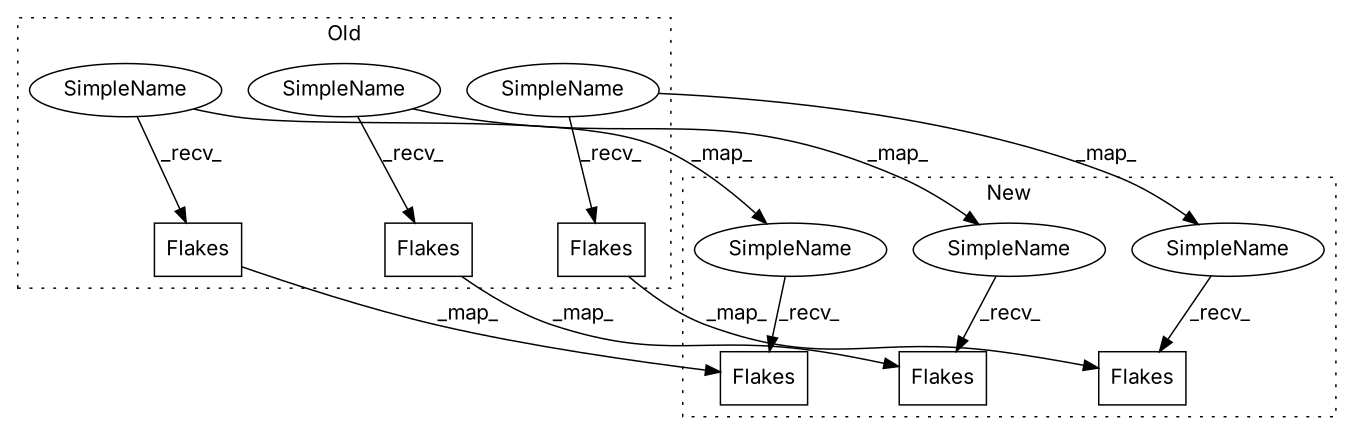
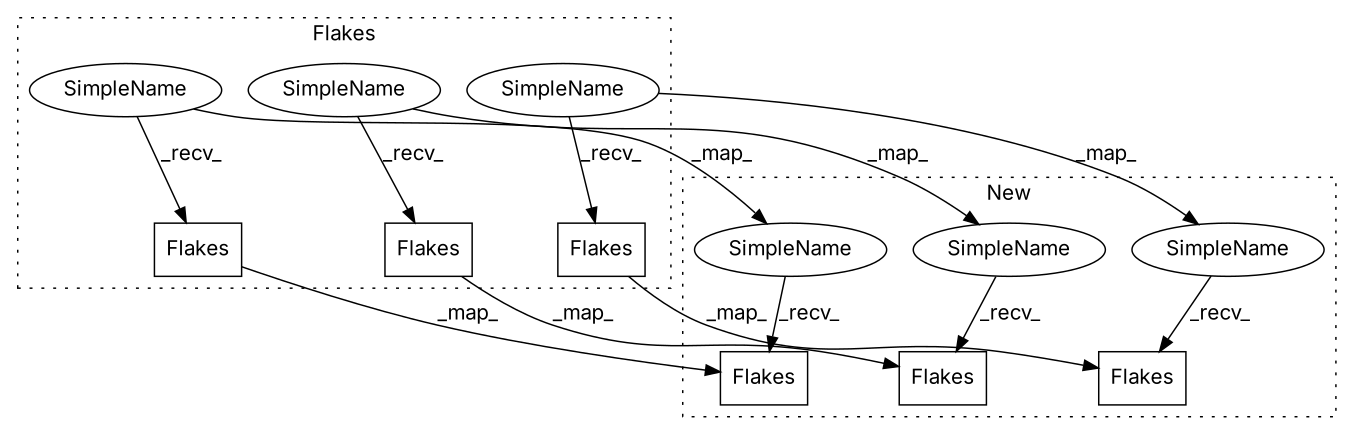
(344, 35) -> (344, 35)
